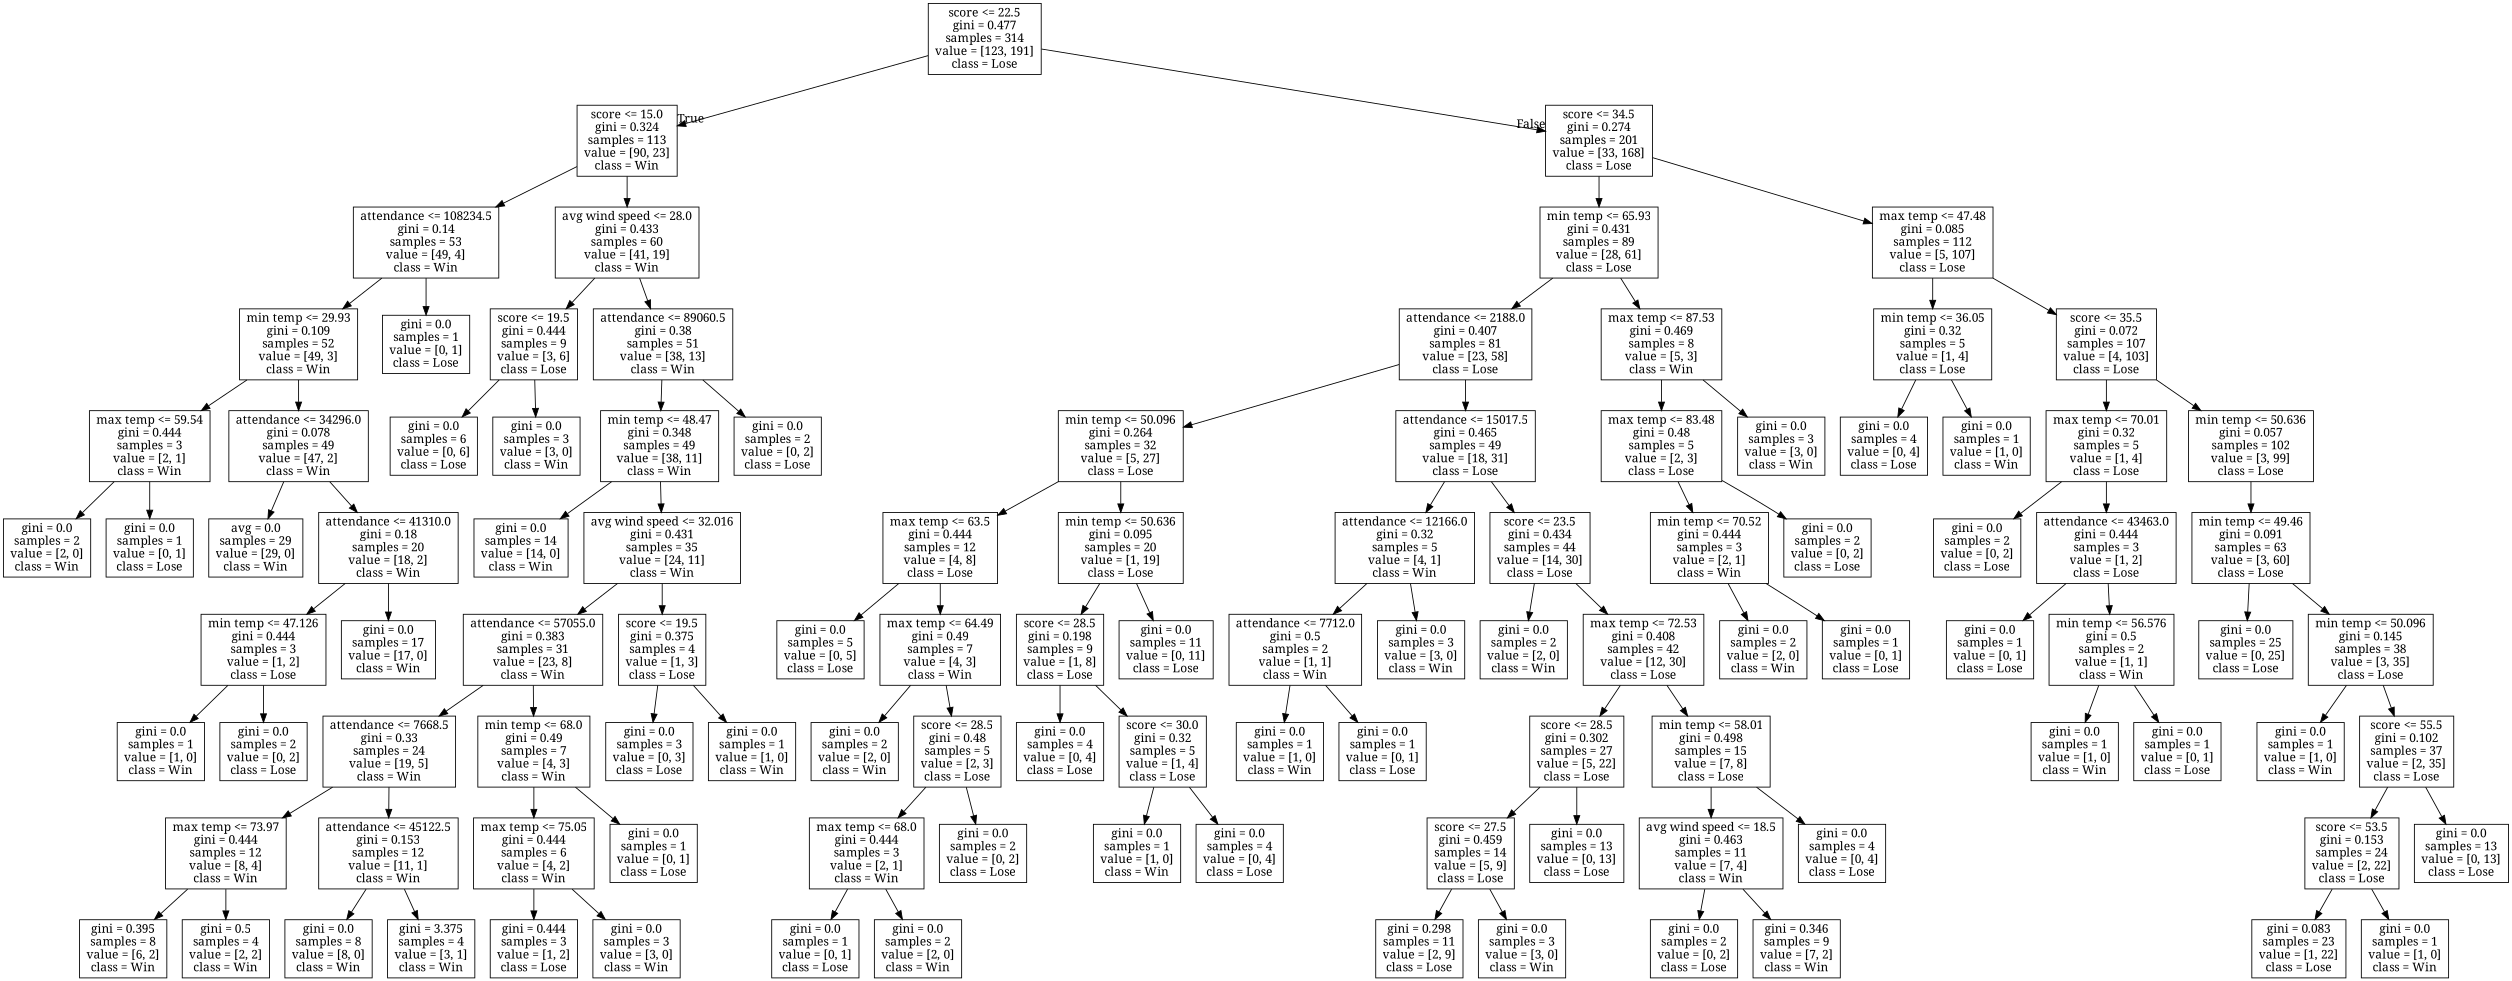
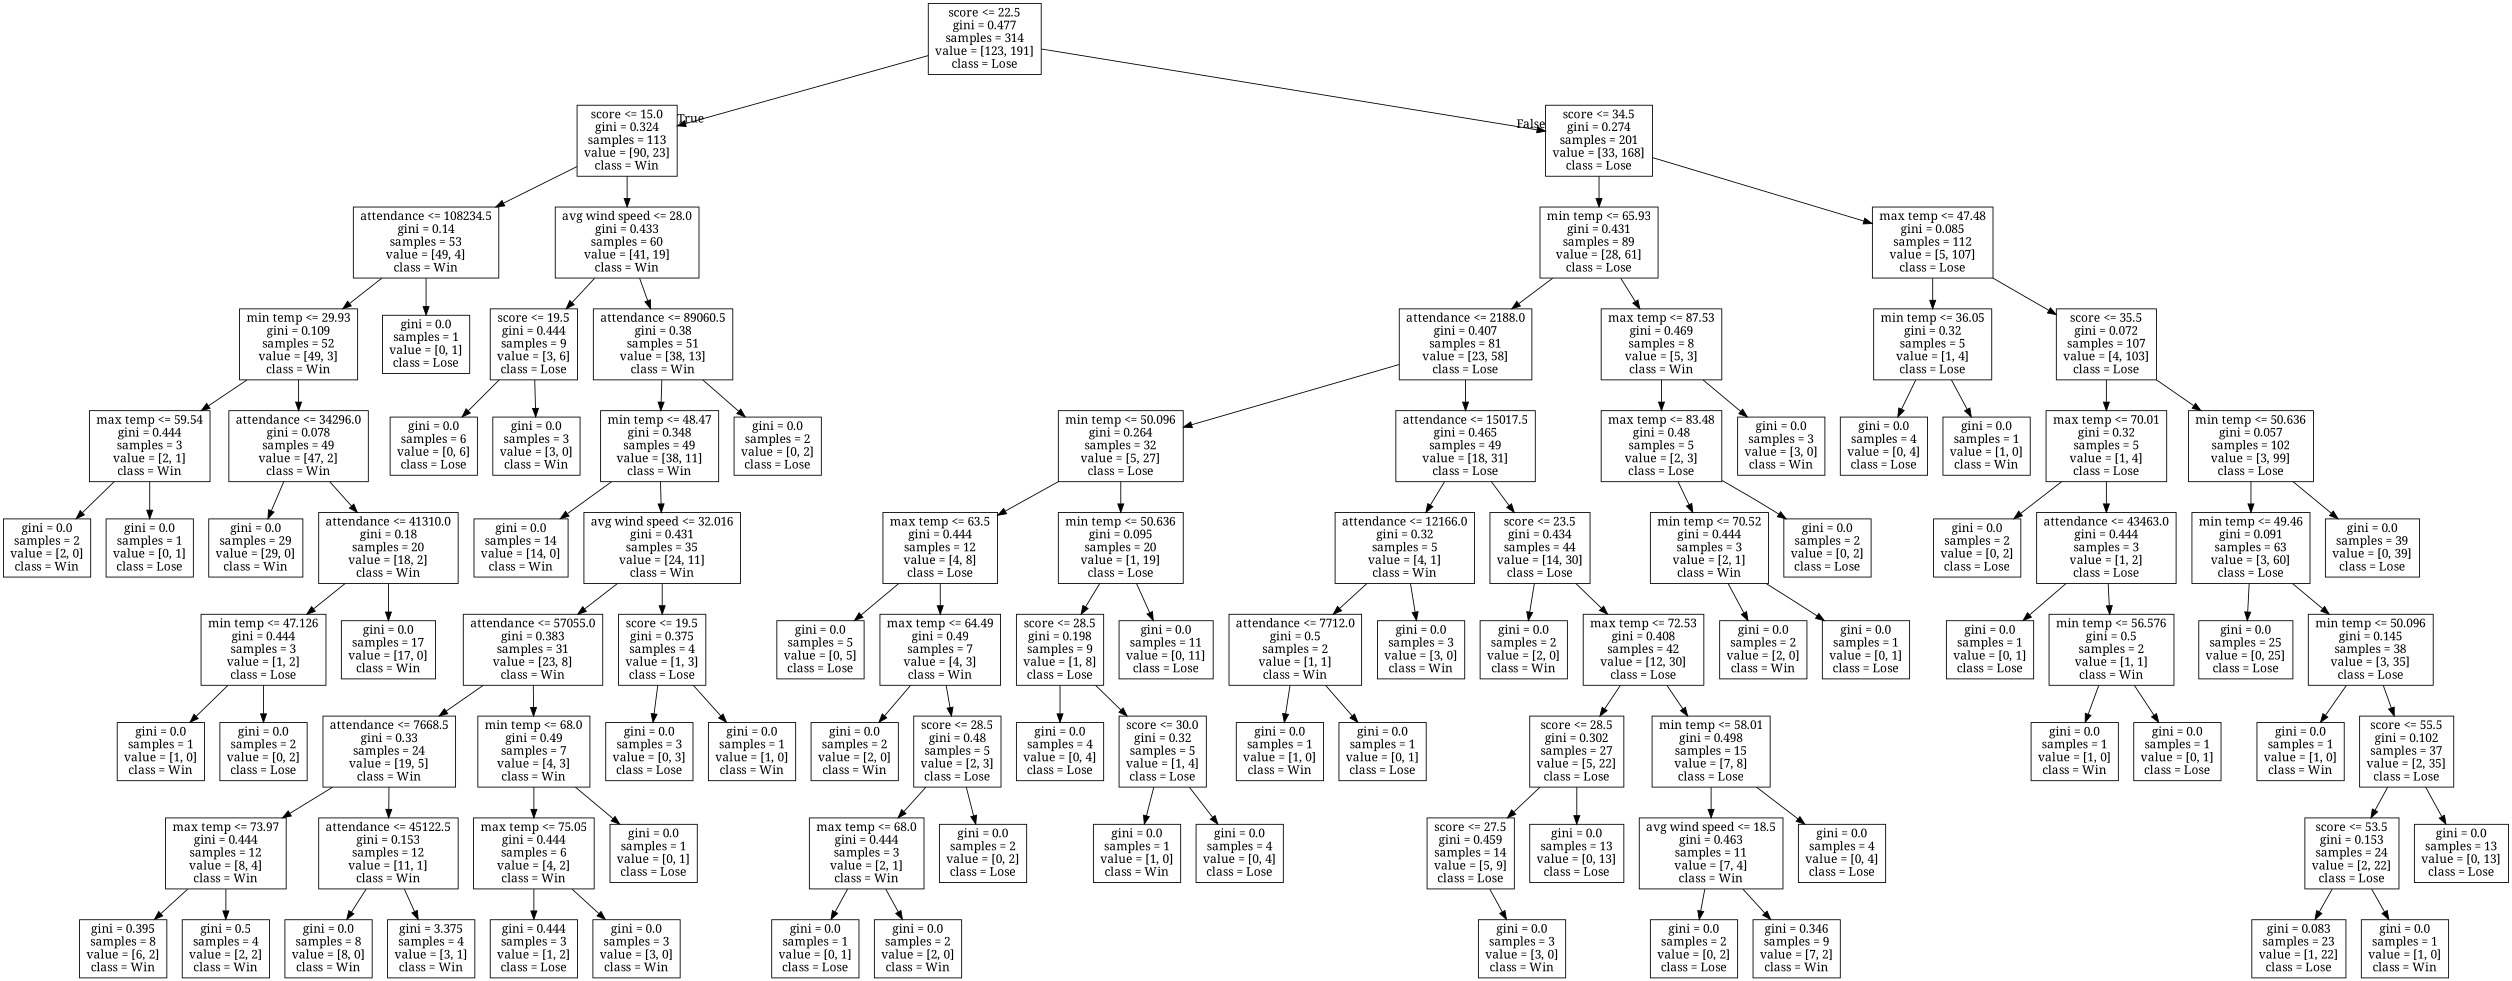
(256, 548) -> (256, 548)
none -> (2372, 548)
(1419, 949) -> none
